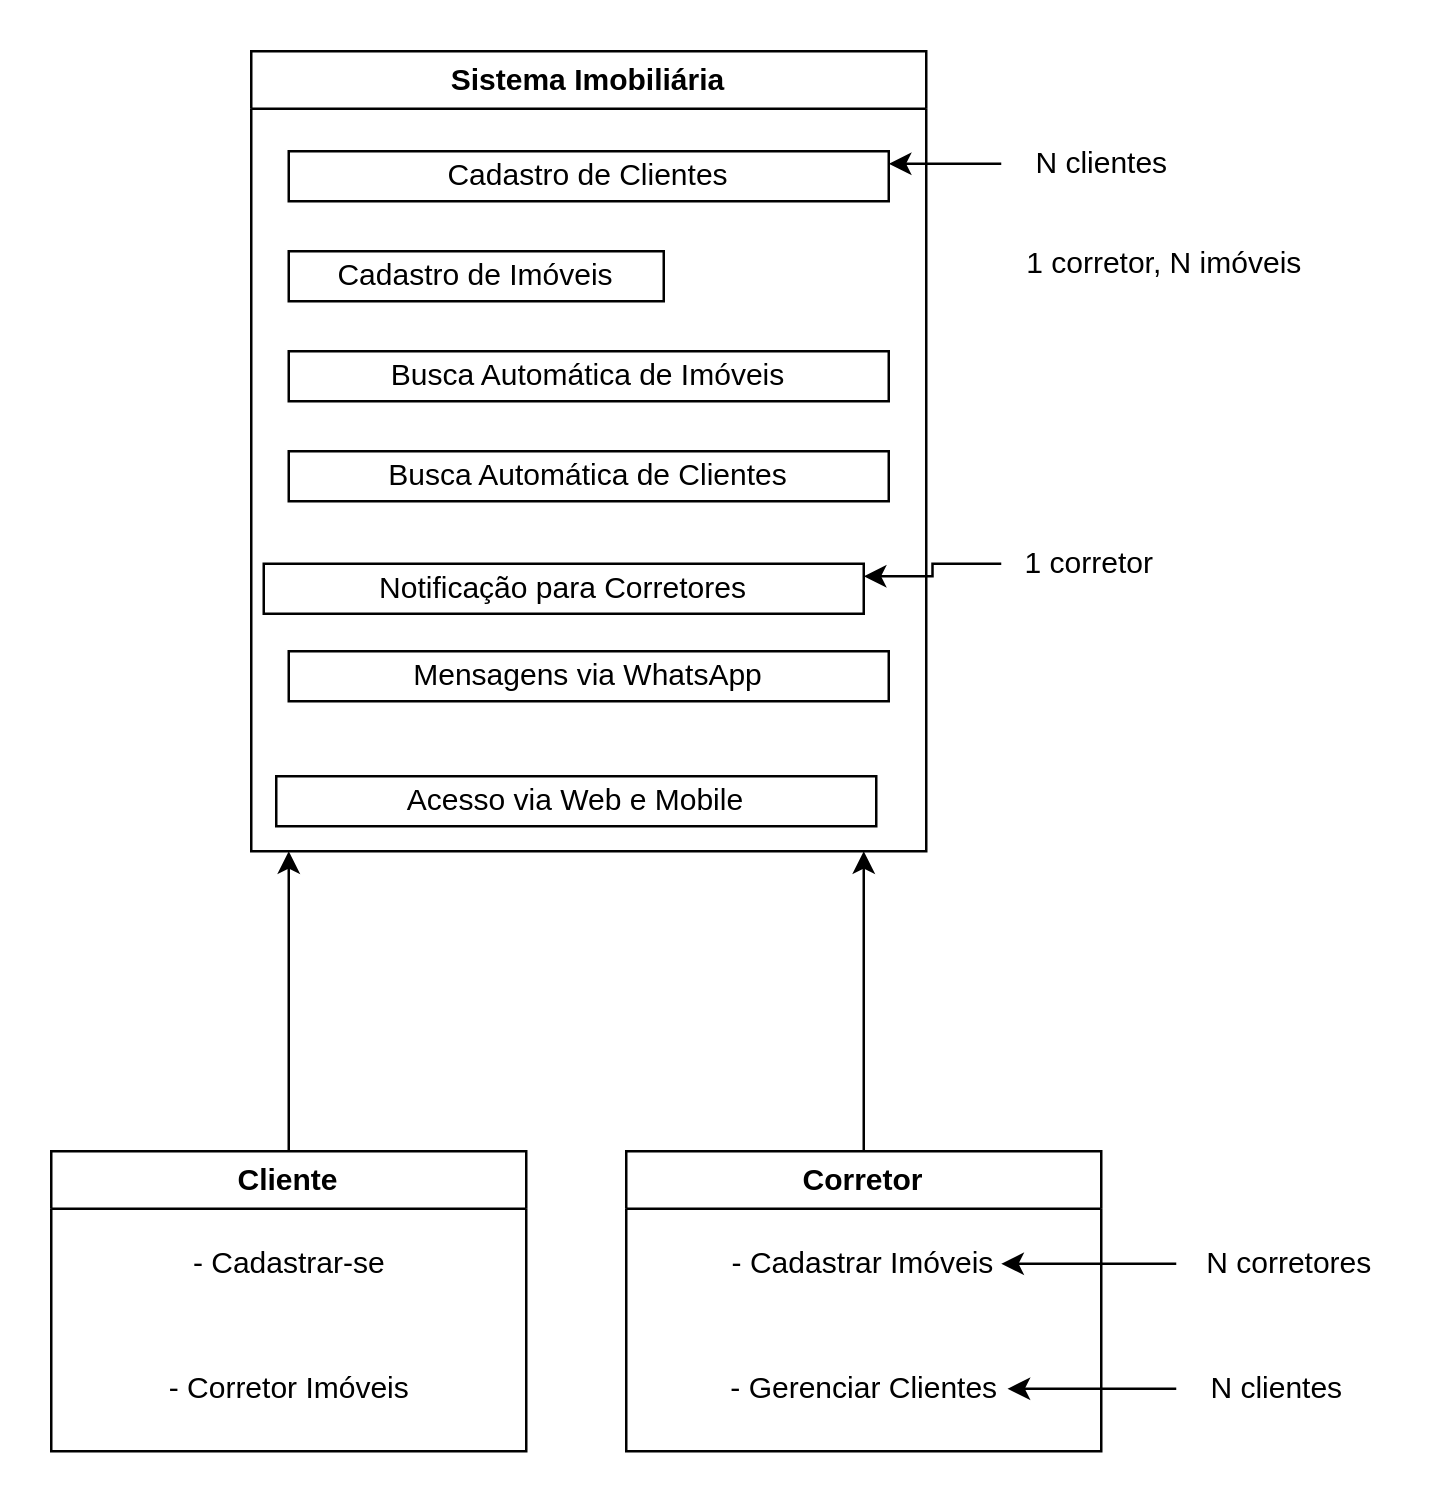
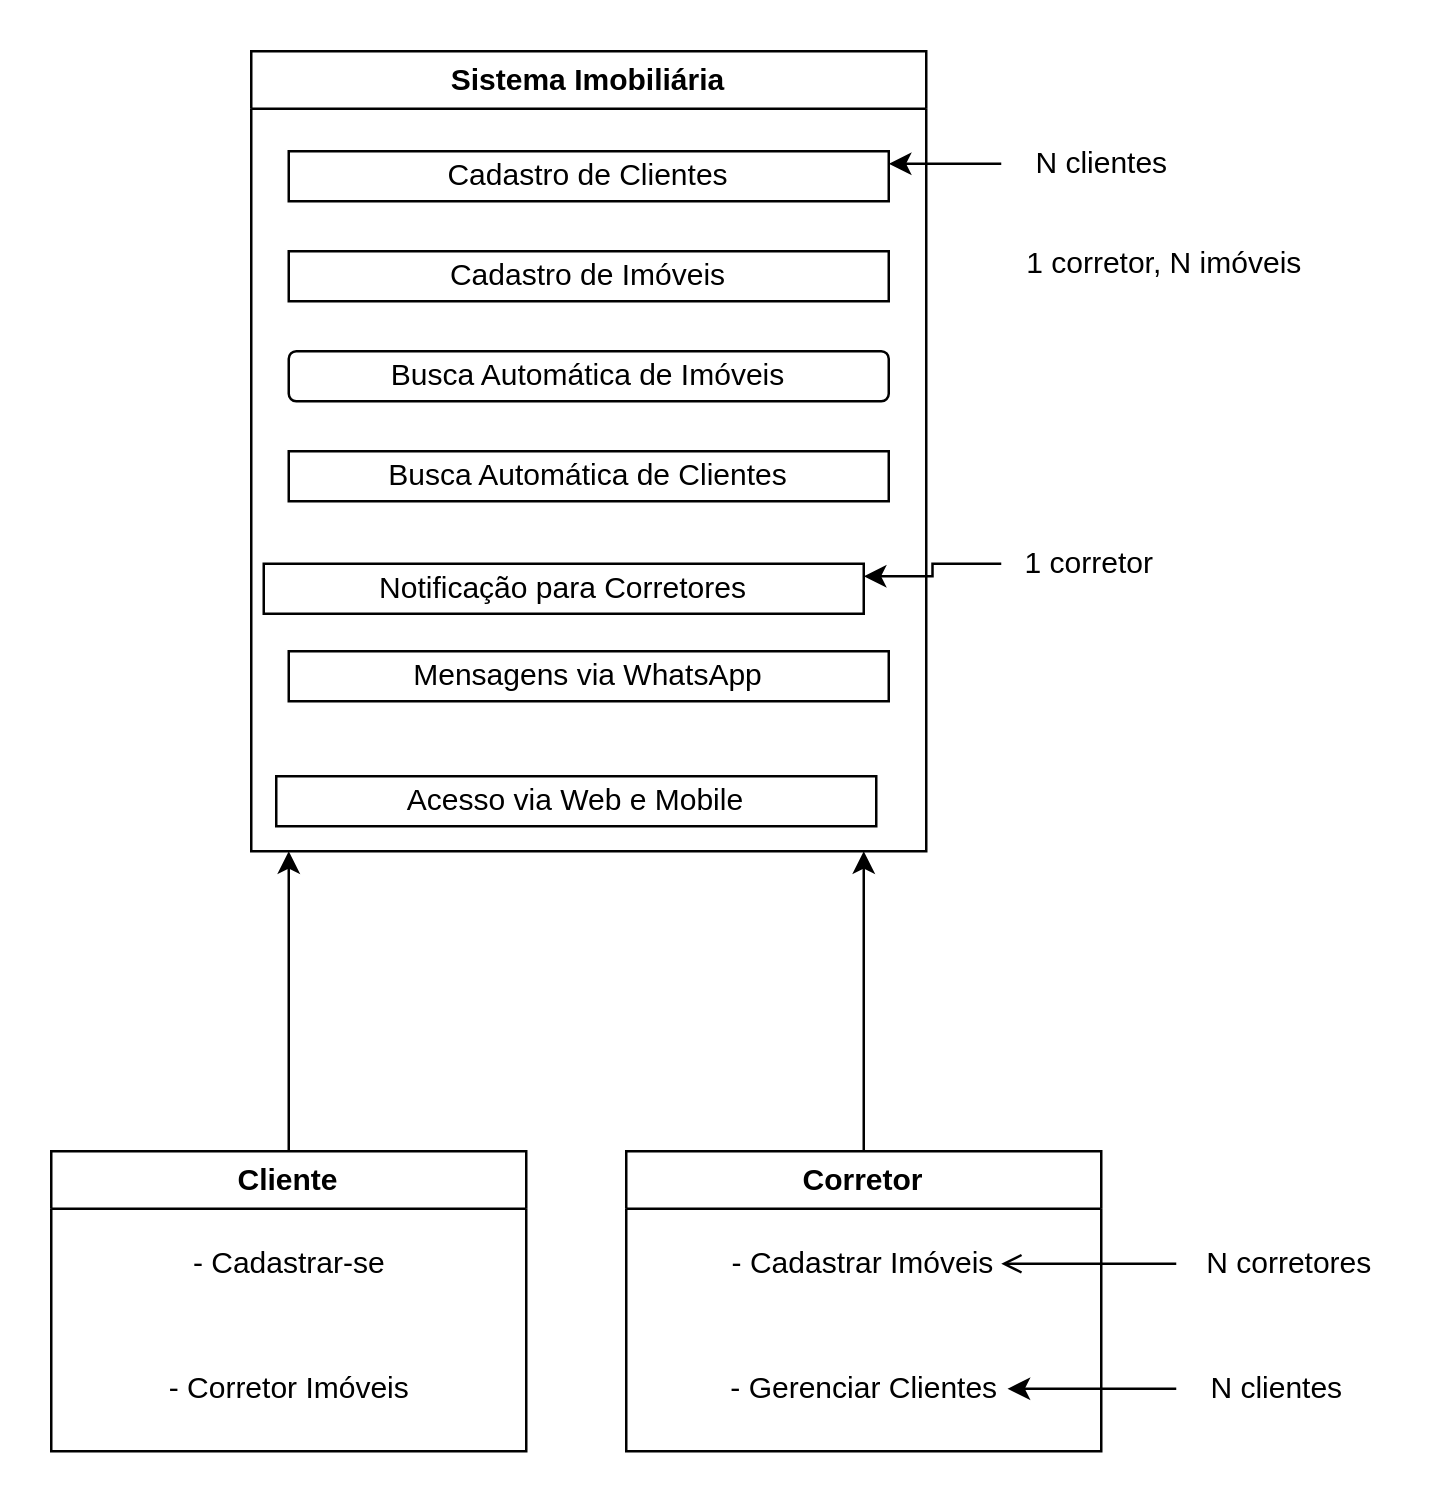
(476, 276) -> (589, 276)
(589, 376) -> (589, 376)
(1019, 1264) -> (1015, 1264)
